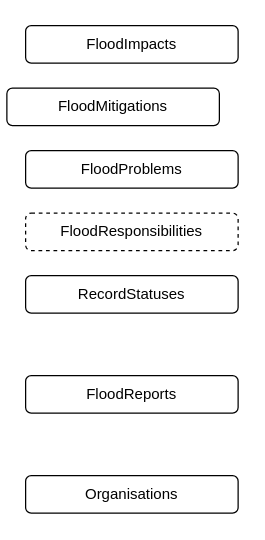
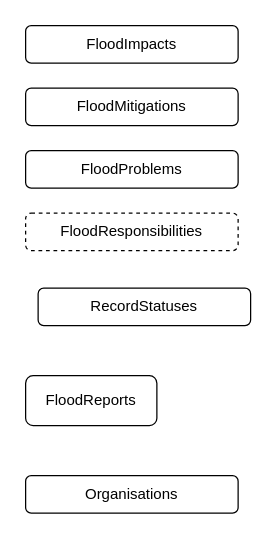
(113, 107) -> (132, 107)
(132, 294) -> (144, 307)
(132, 394) -> (91, 401)
